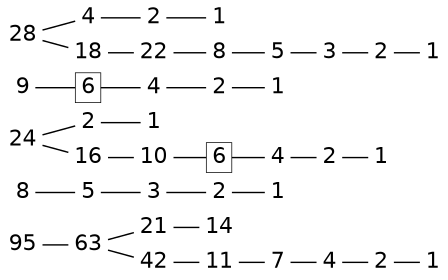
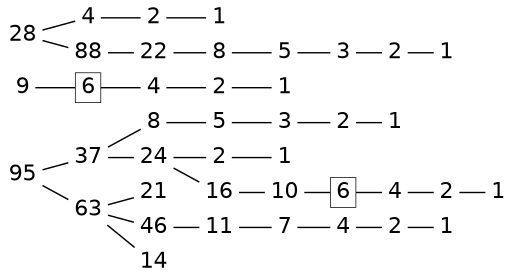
(88, 53) -> (88, 53)
none -> (88, 158)
(186, 227) -> (121, 236)
(154, 262) -> (154, 227)
